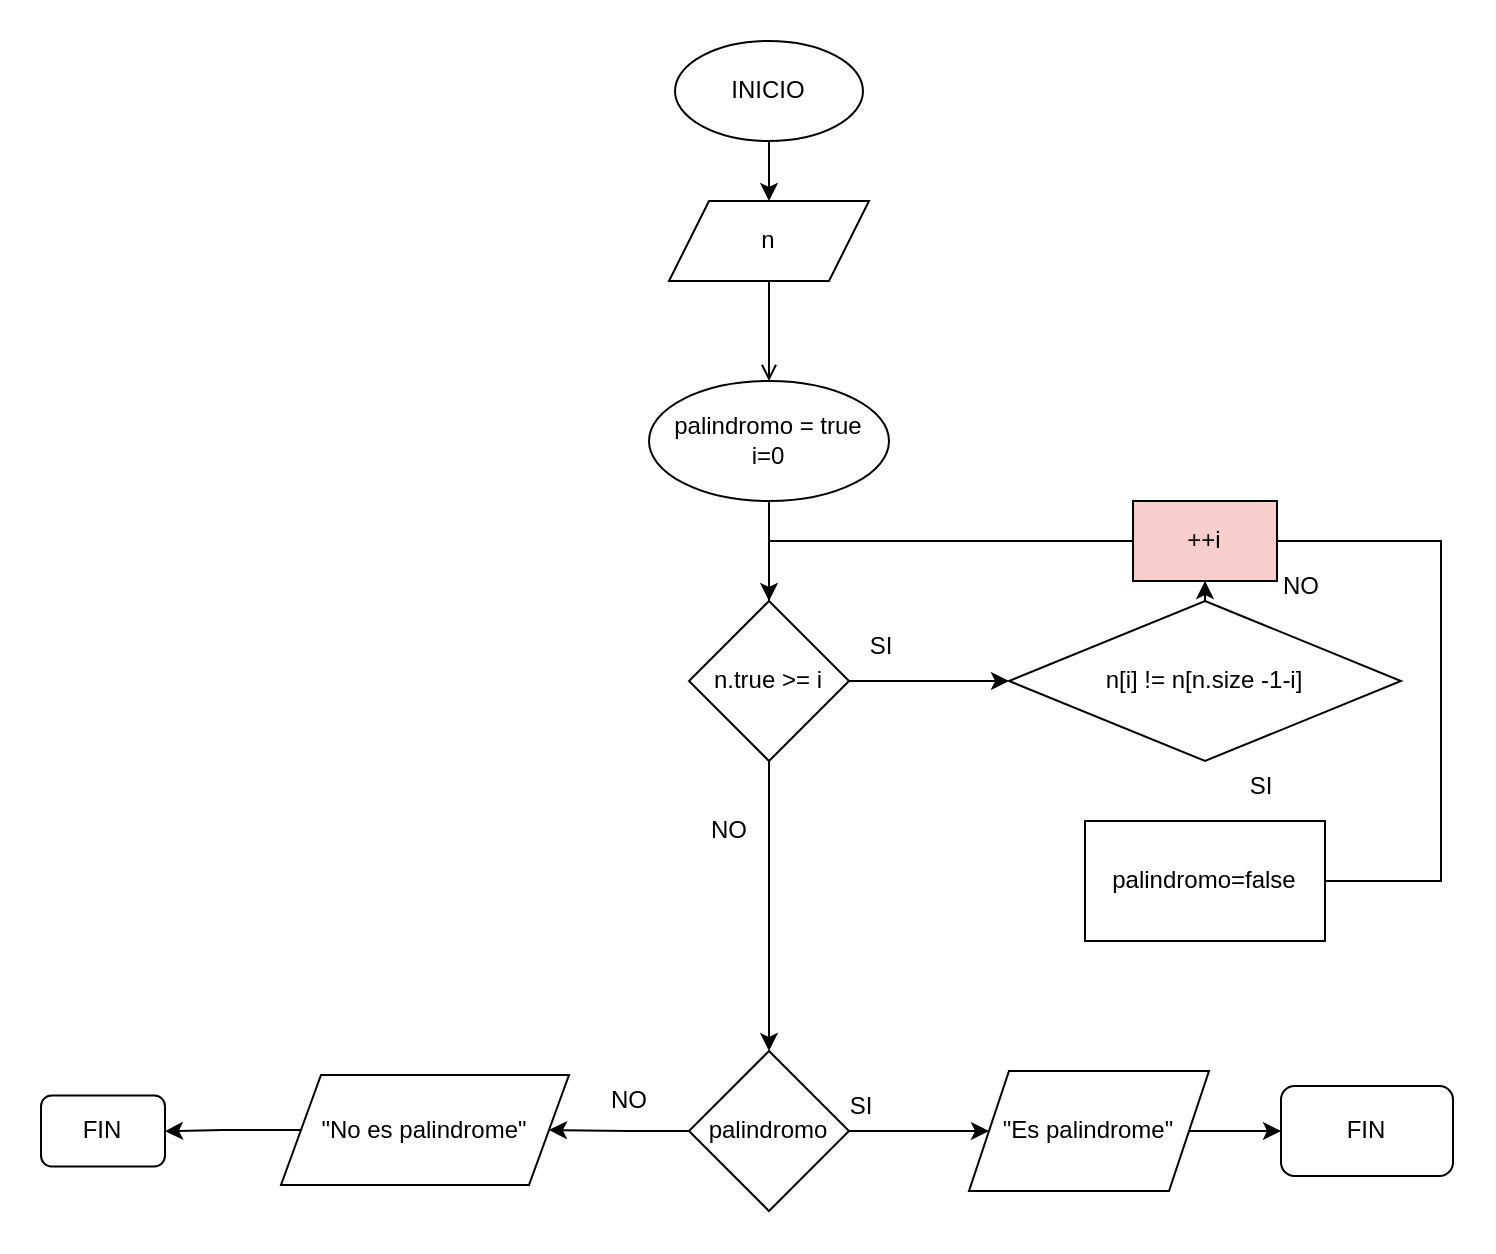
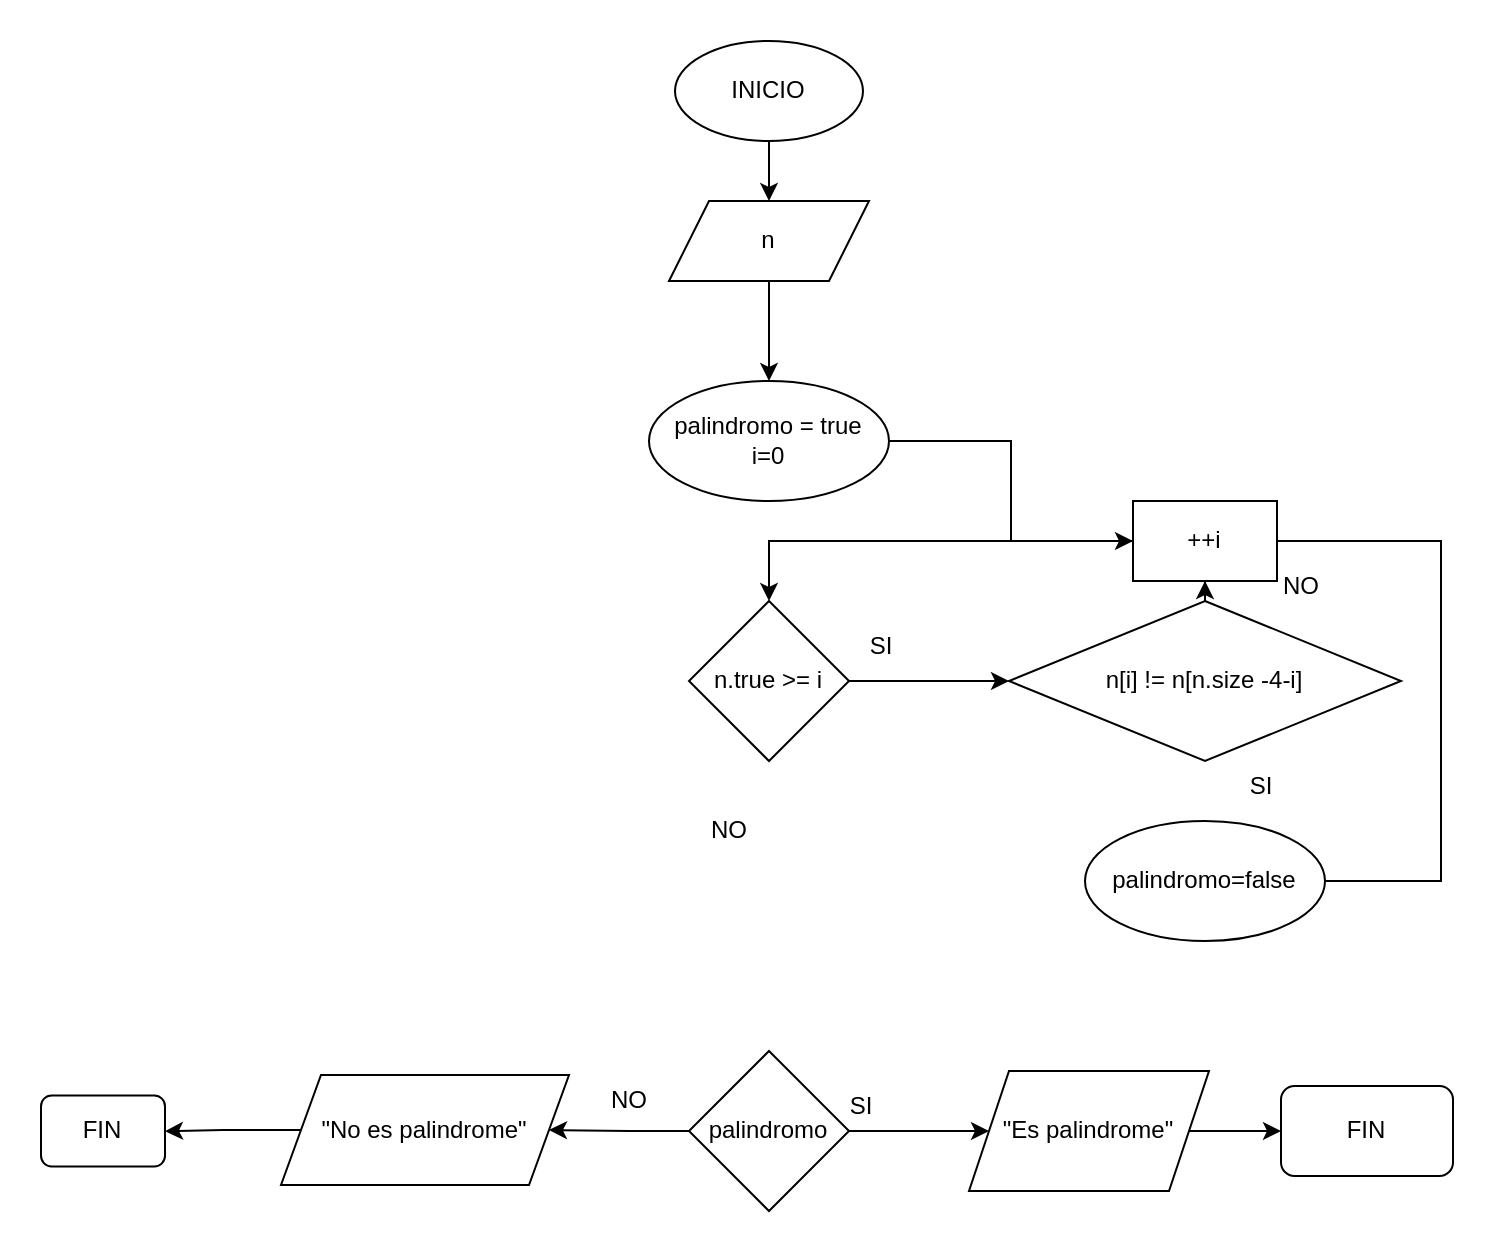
(769, 368) -> (769, 366)
(769, 519) -> (998, 441)
(1008, 541) -> (1008, 541)
(1205, 541) -> (1205, 541)
(1205, 681) -> (1205, 681)
(1205, 881) -> (1205, 881)
(769, 899) -> none
